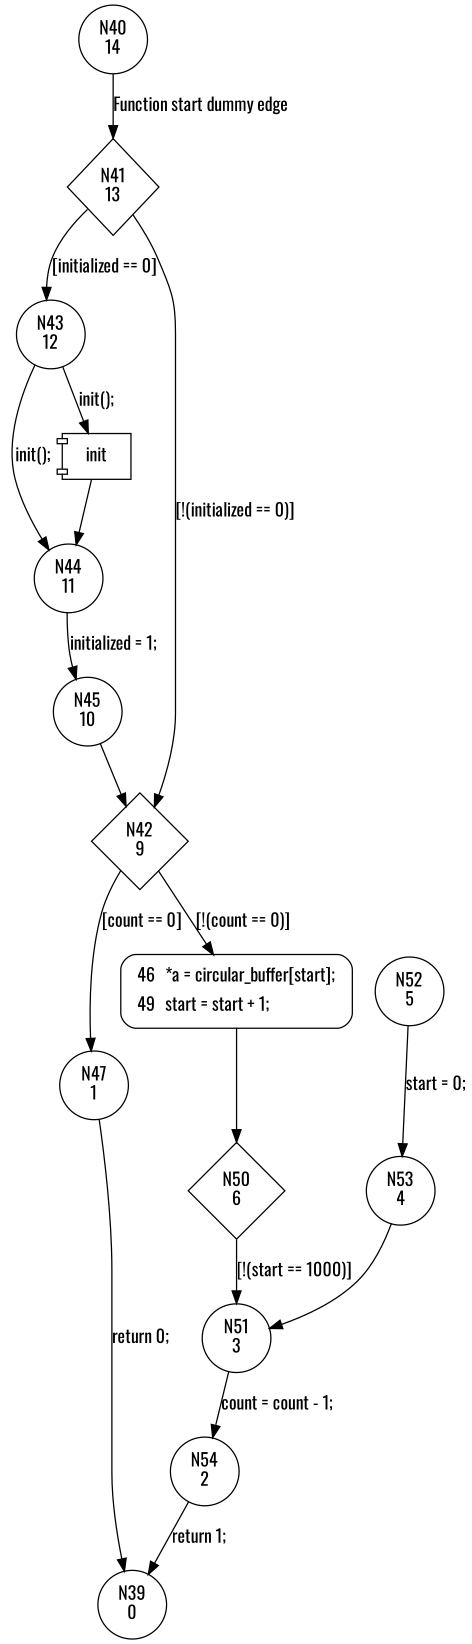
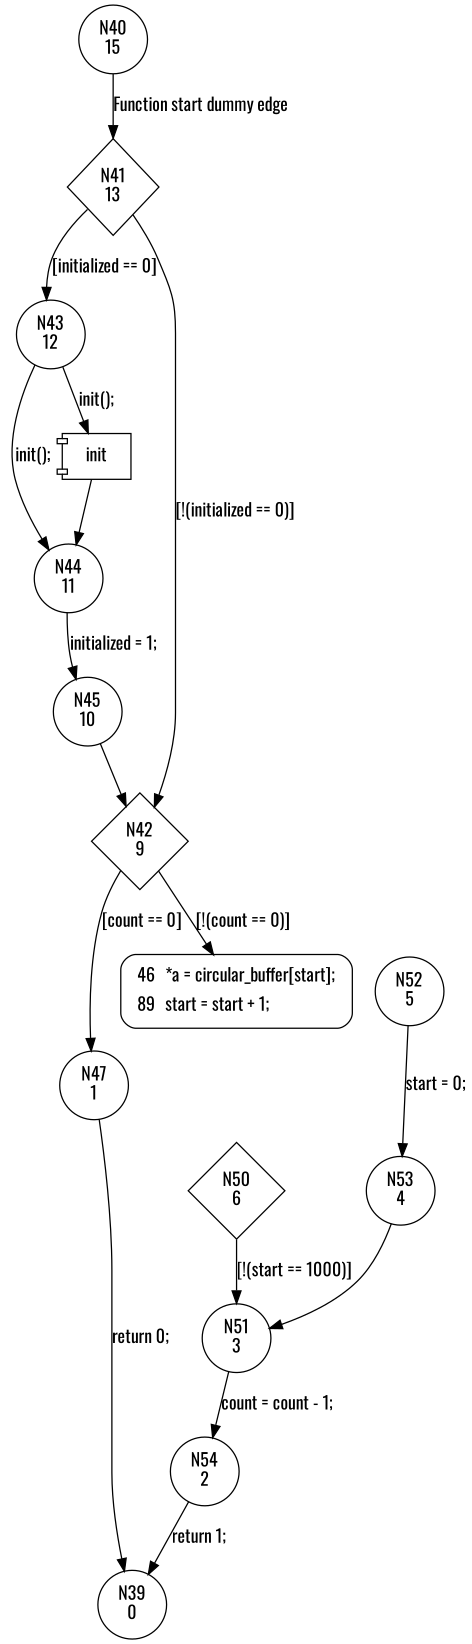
(113, 39) -> (113, 39)
(146, 1005) -> (146, 1005)
(237, 1079) -> none
